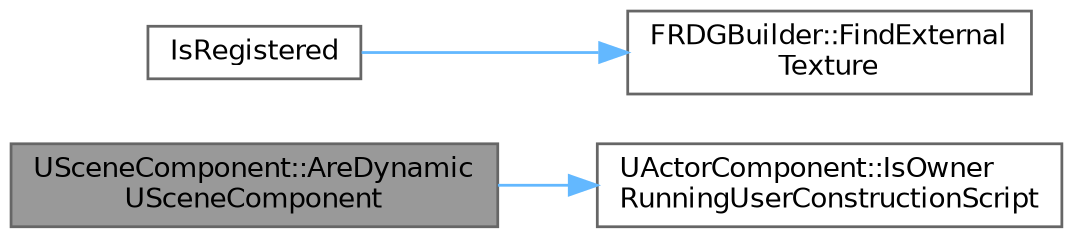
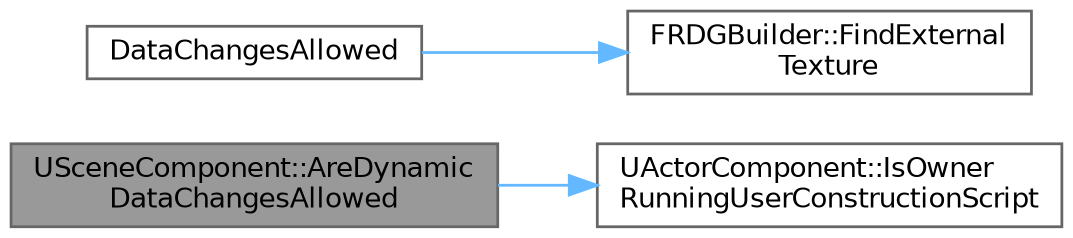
(254, 53) -> (254, 53)
(254, 185) -> (254, 185)
